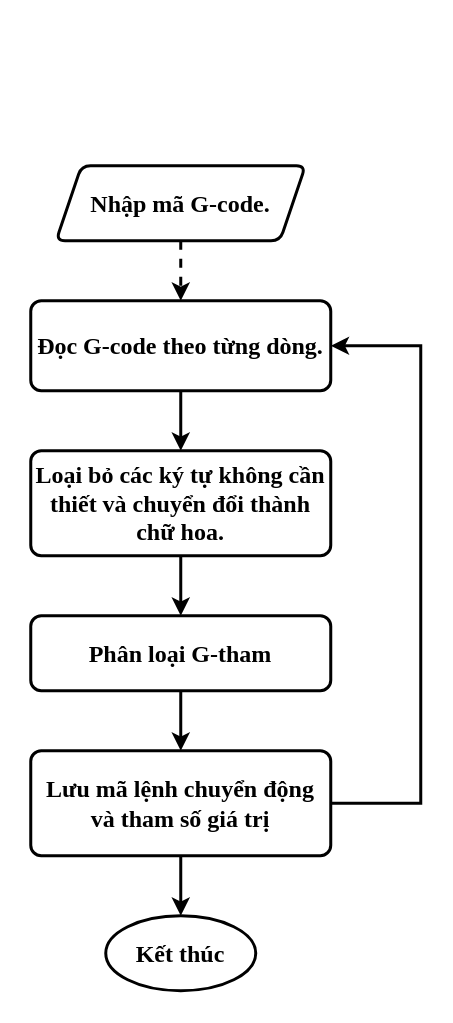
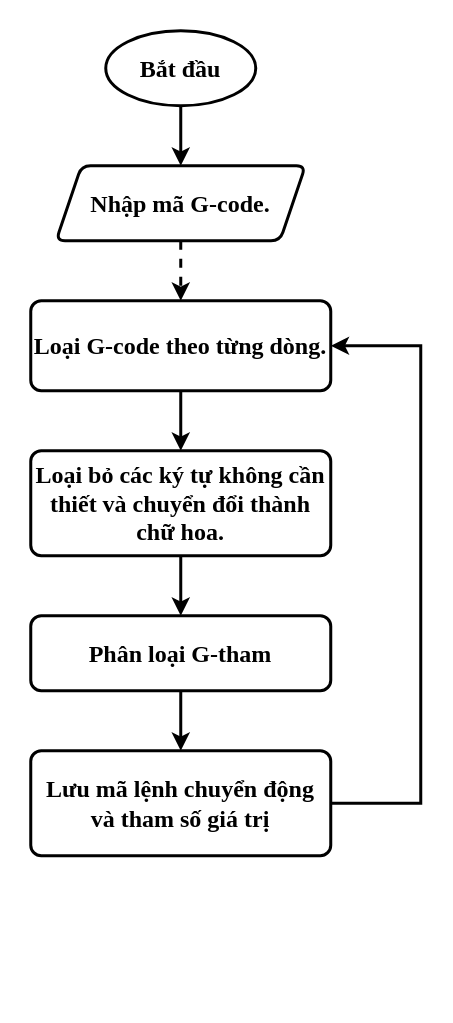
none -> (181, 68)
none -> (181, 129)
(181, 346) -> (181, 346)
(181, 879) -> none
(181, 953) -> none
